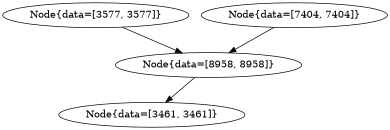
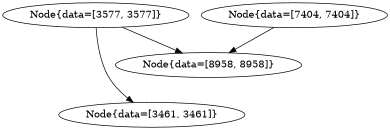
(183, 88) -> (104, 67)
